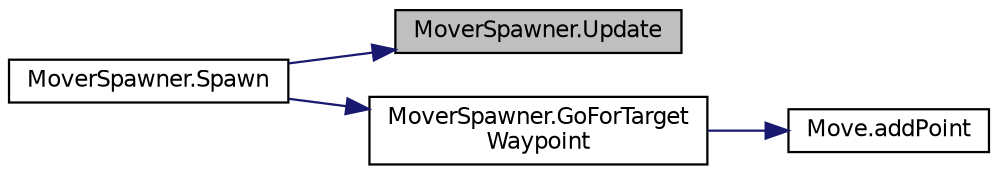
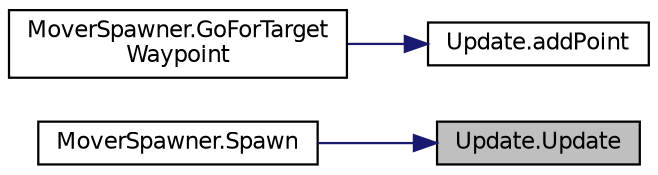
(538, 32) -> (538, 143)
(318, 103) -> none
(889, 131) -> (538, 44)
